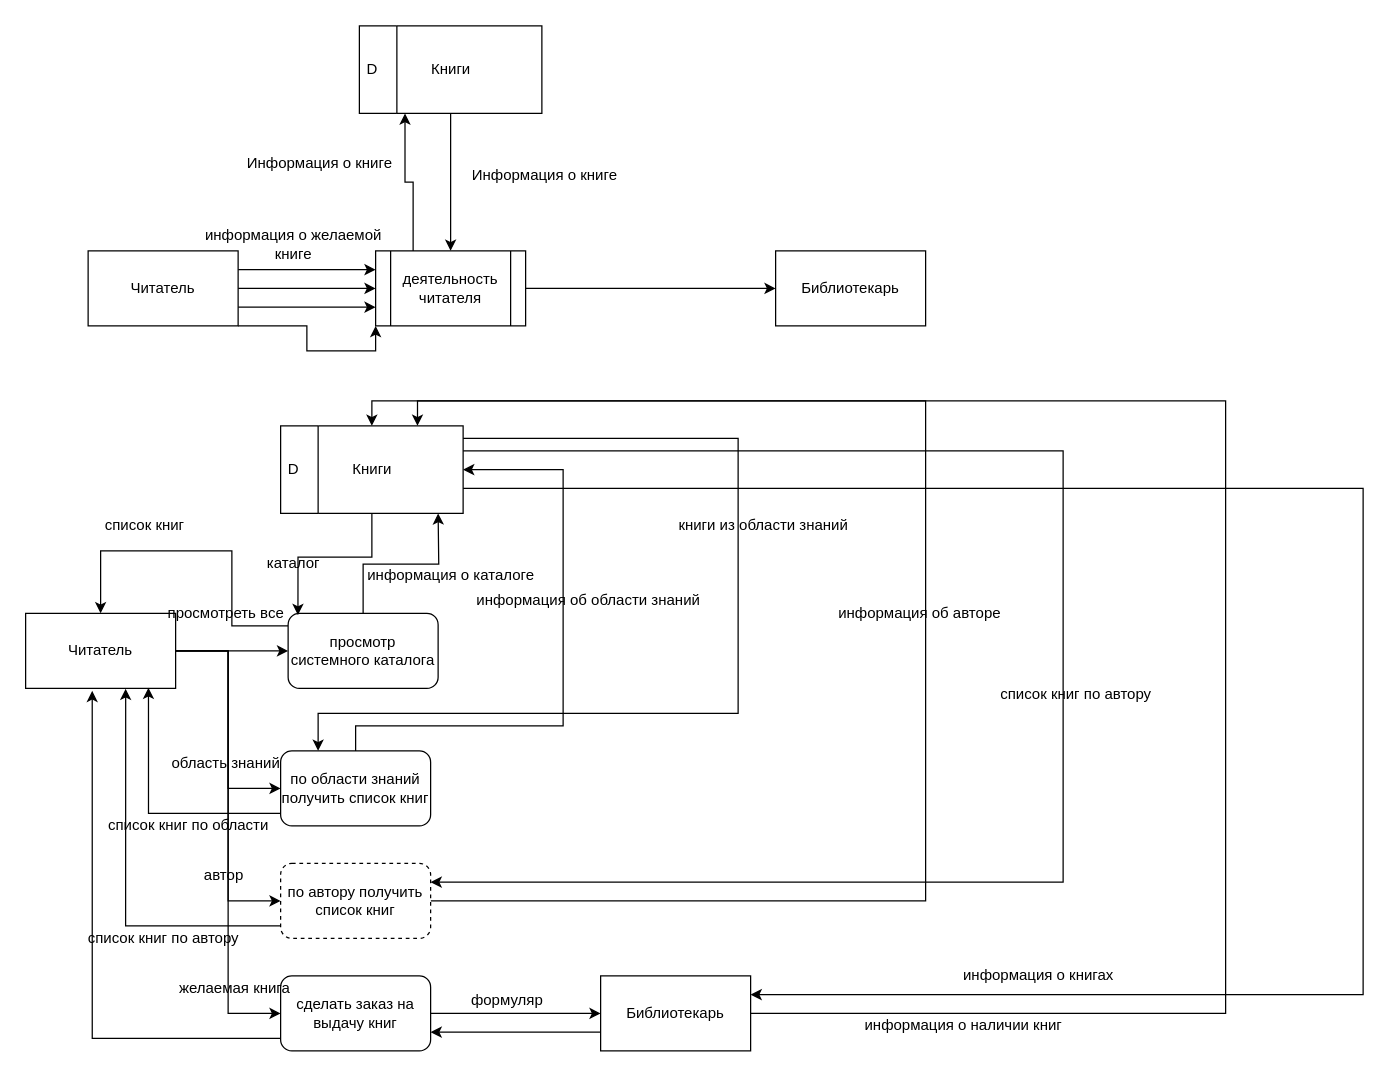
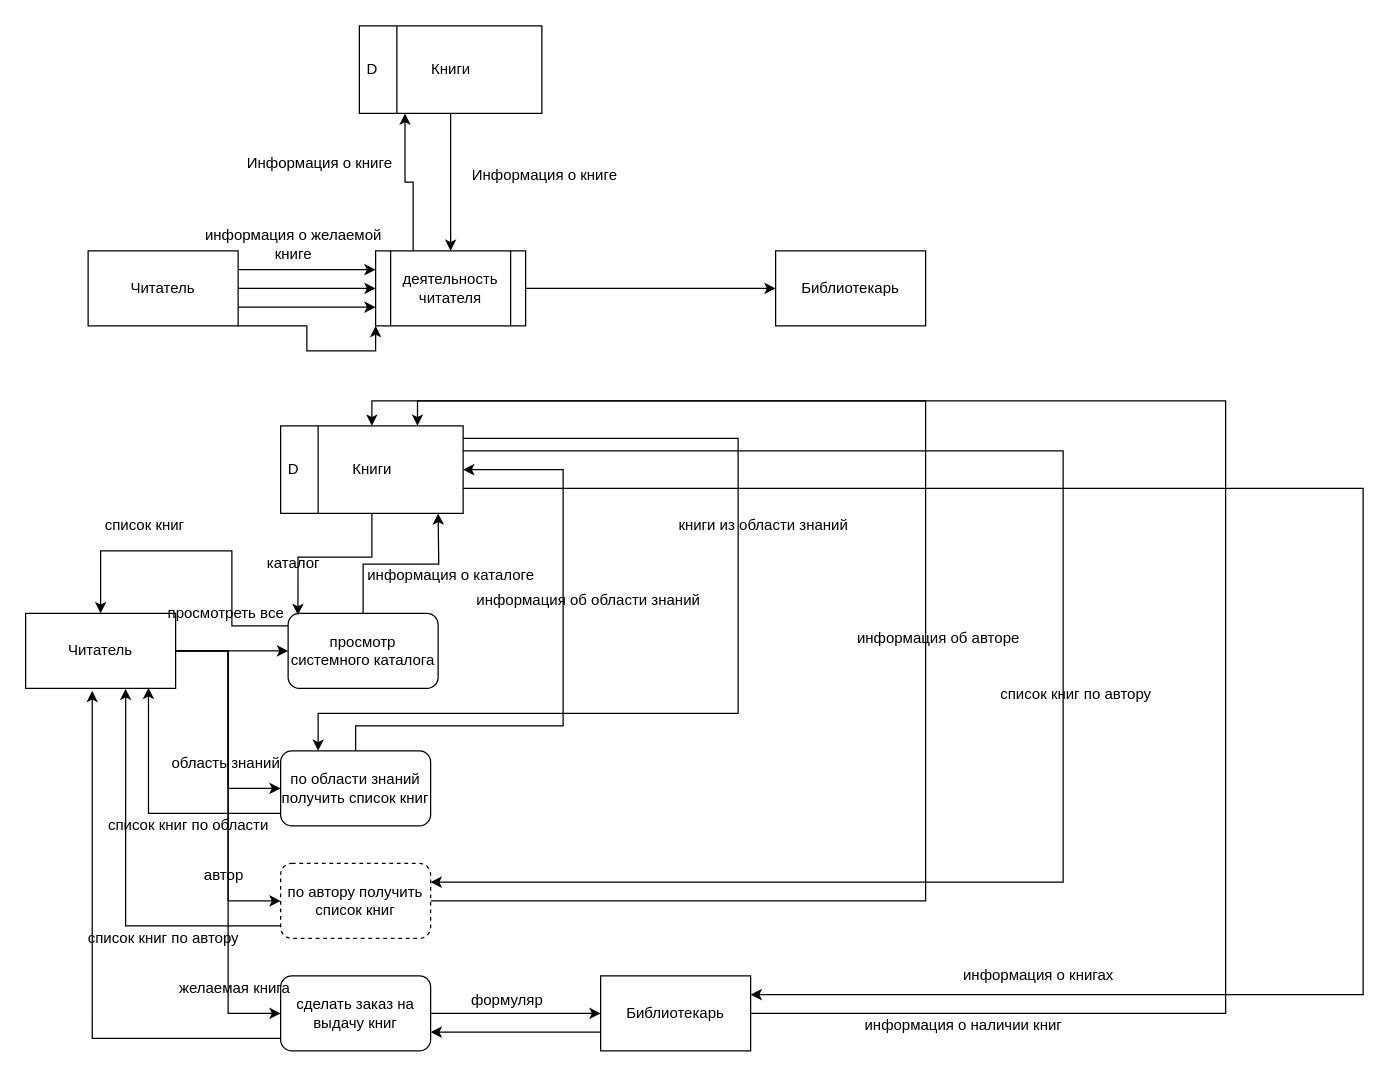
(919, 613) -> (938, 638)
